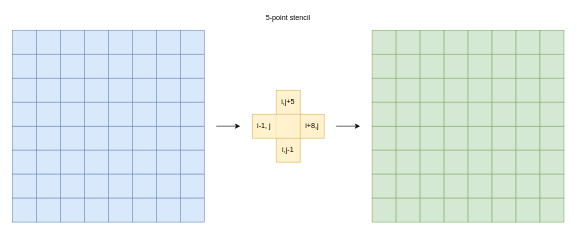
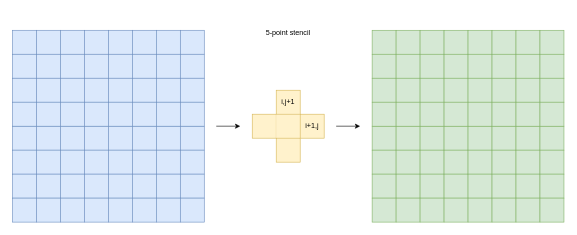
(288, 18) -> (288, 33)
(288, 102) -> (288, 102)
(264, 126) -> none
(312, 126) -> (312, 126)
(288, 150) -> none
